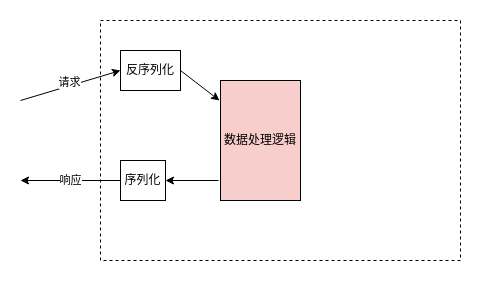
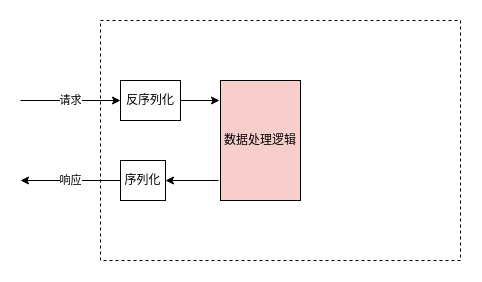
(151, 71) -> (151, 101)
